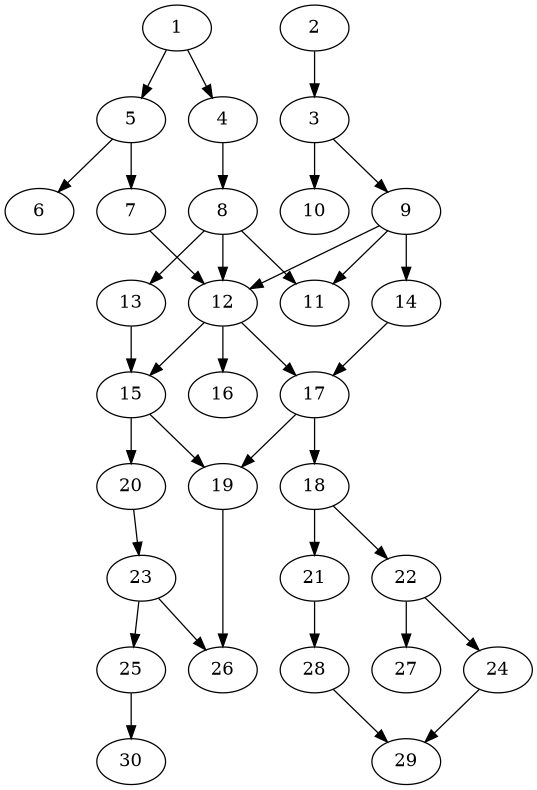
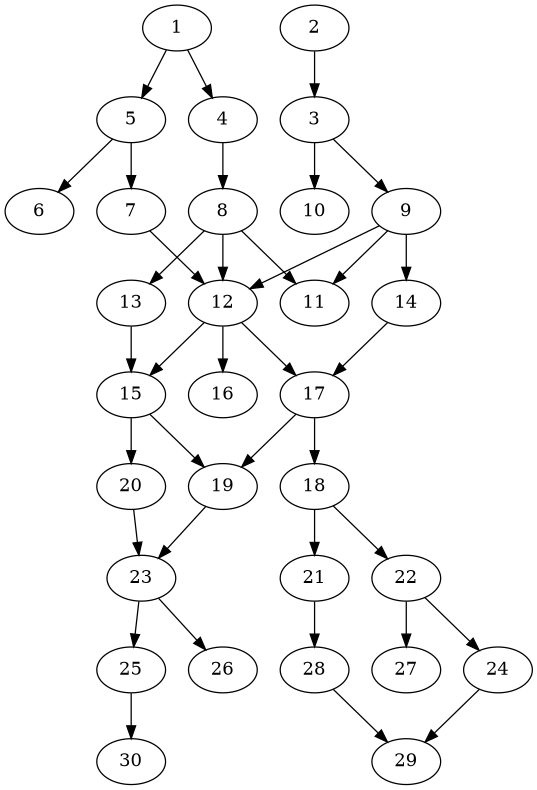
(223, 572) -> (186, 528)
